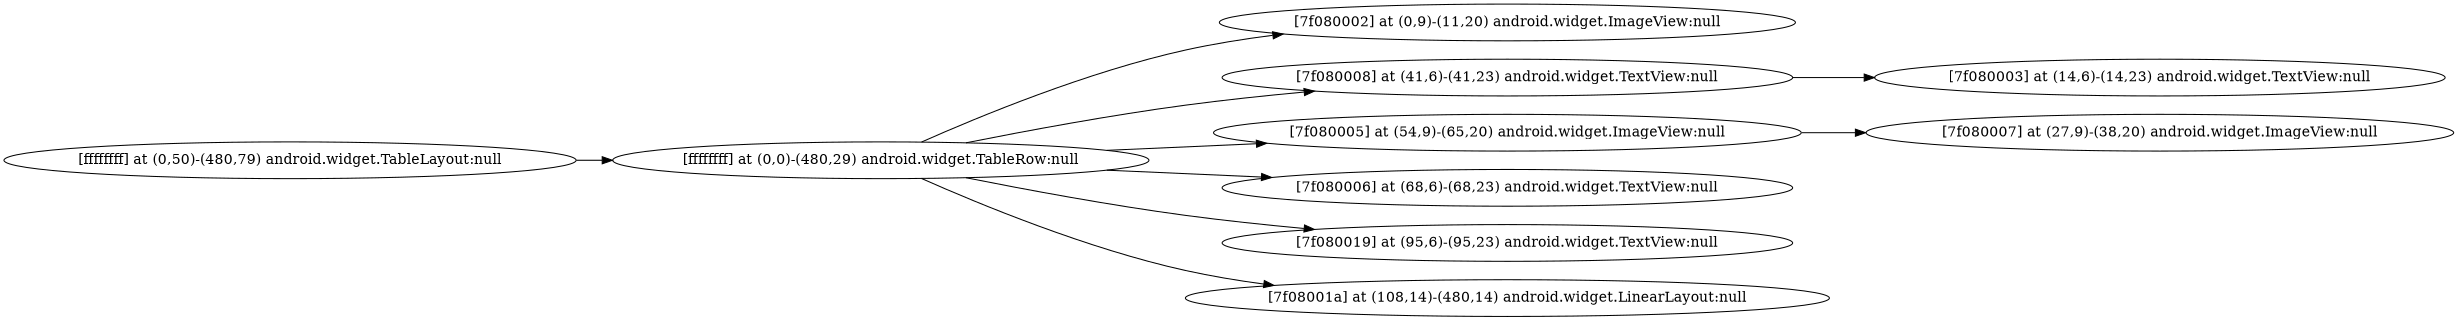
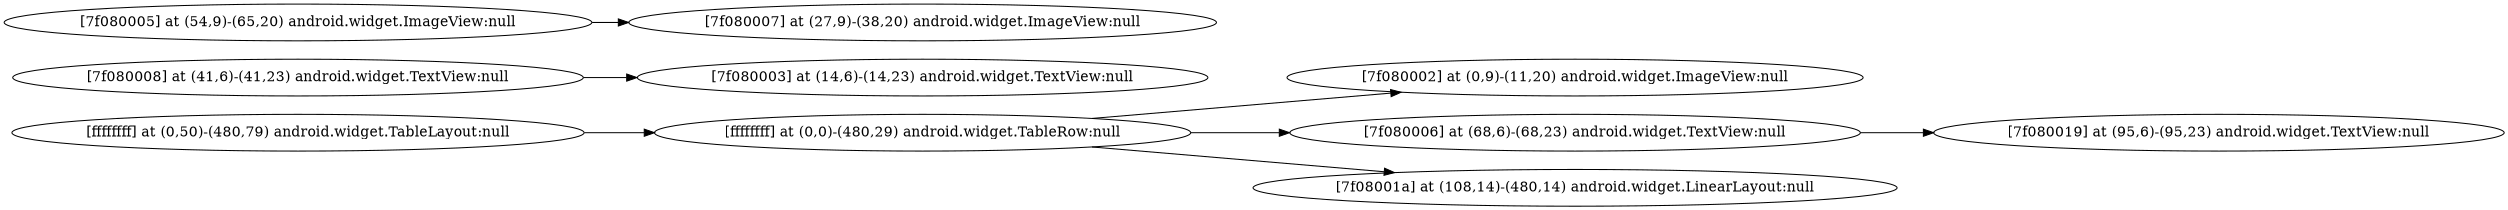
(1134, 113) -> none
(1182, 147) -> none
(1134, 208) -> (1892, 133)
